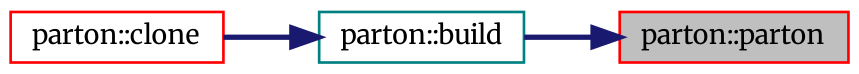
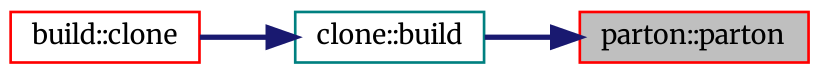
(117, 37) -> (105, 37)
(422, 37) -> (390, 37)
